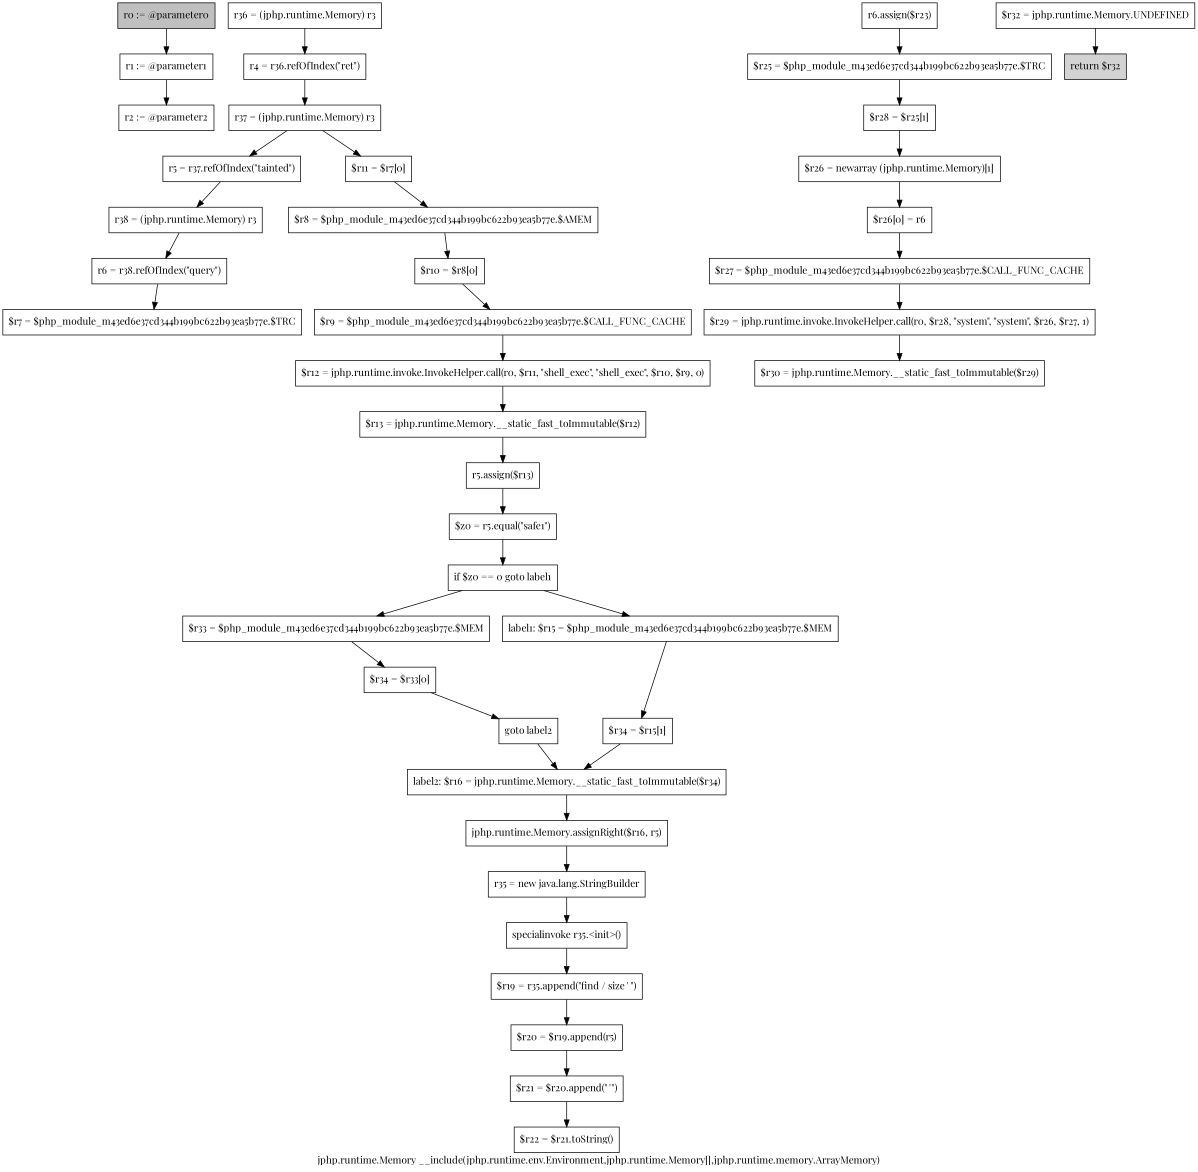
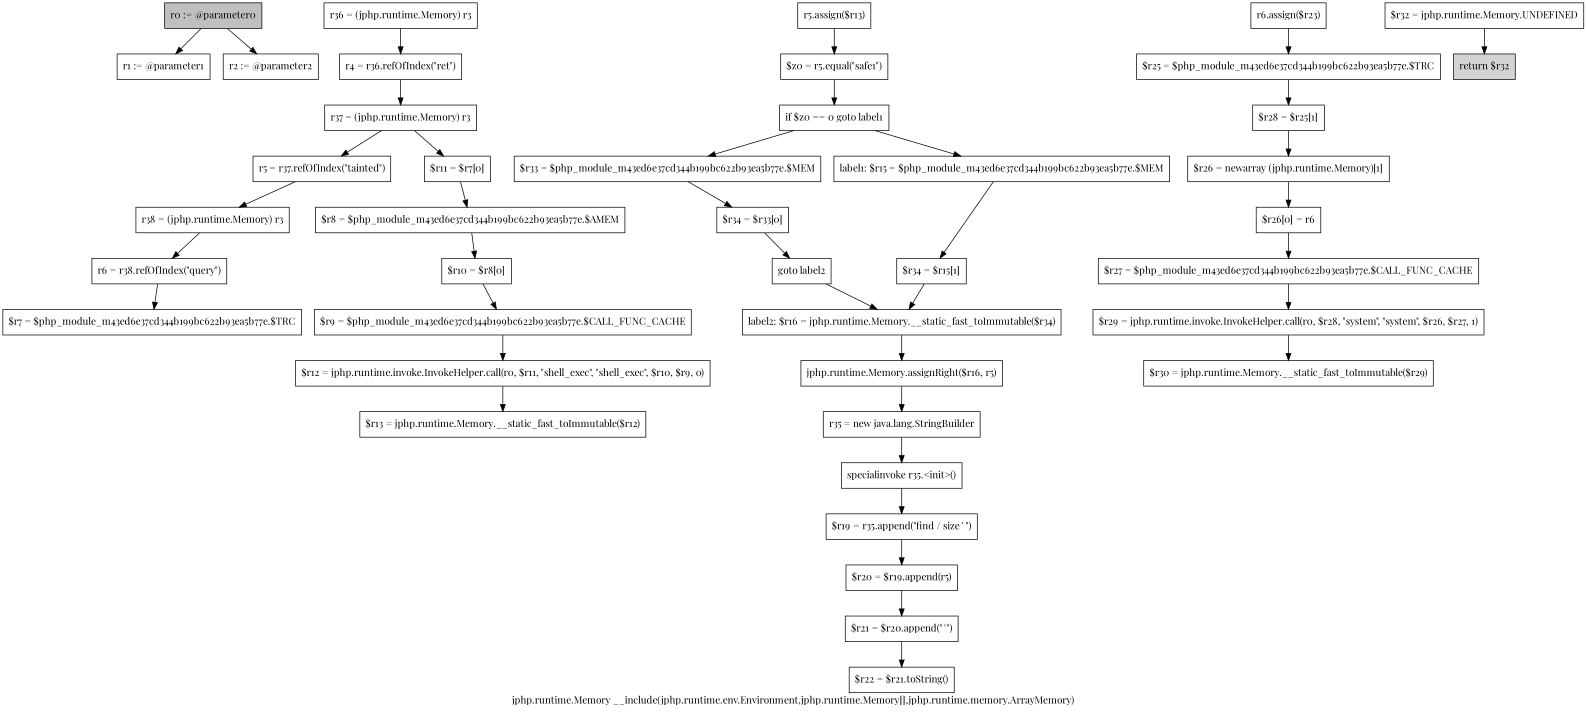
(166, 89) -> (239, 39)
(503, 446) -> none
